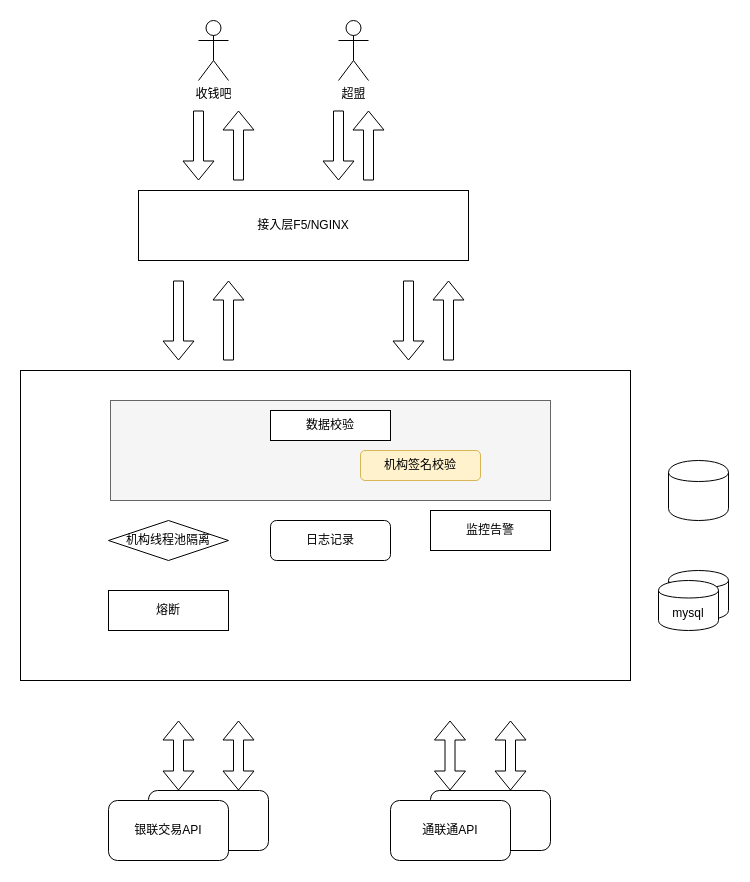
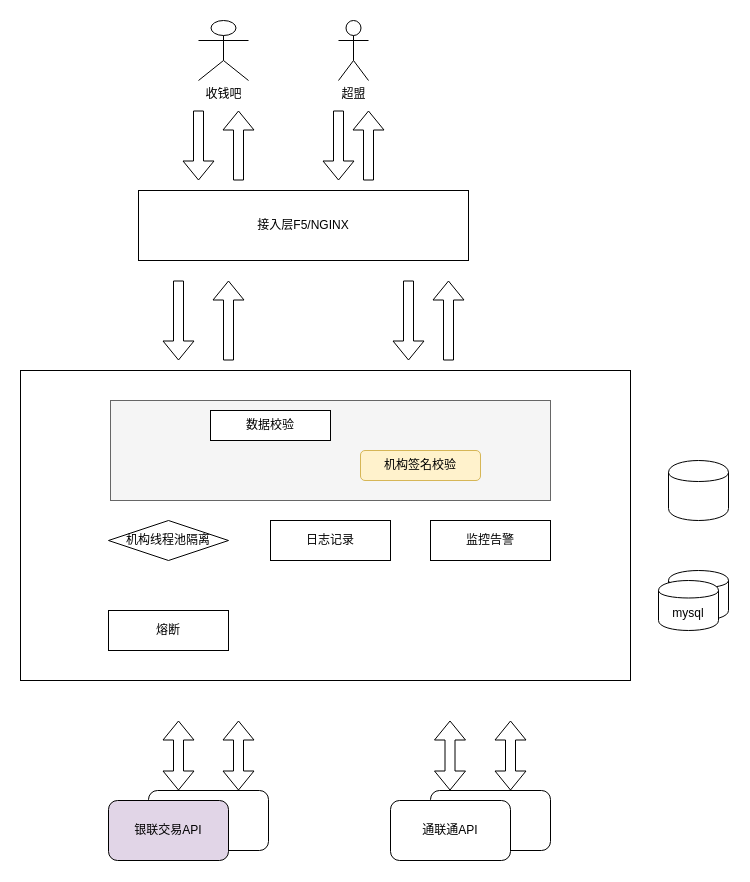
(214, 51) -> (224, 51)
(331, 426) -> (271, 426)
(491, 531) -> (491, 541)
(331, 541) -> (331, 541)
(169, 611) -> (169, 631)
(169, 831) -> (169, 831)
